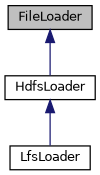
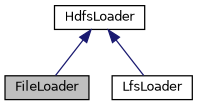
(50, 59) -> (69, 58)
